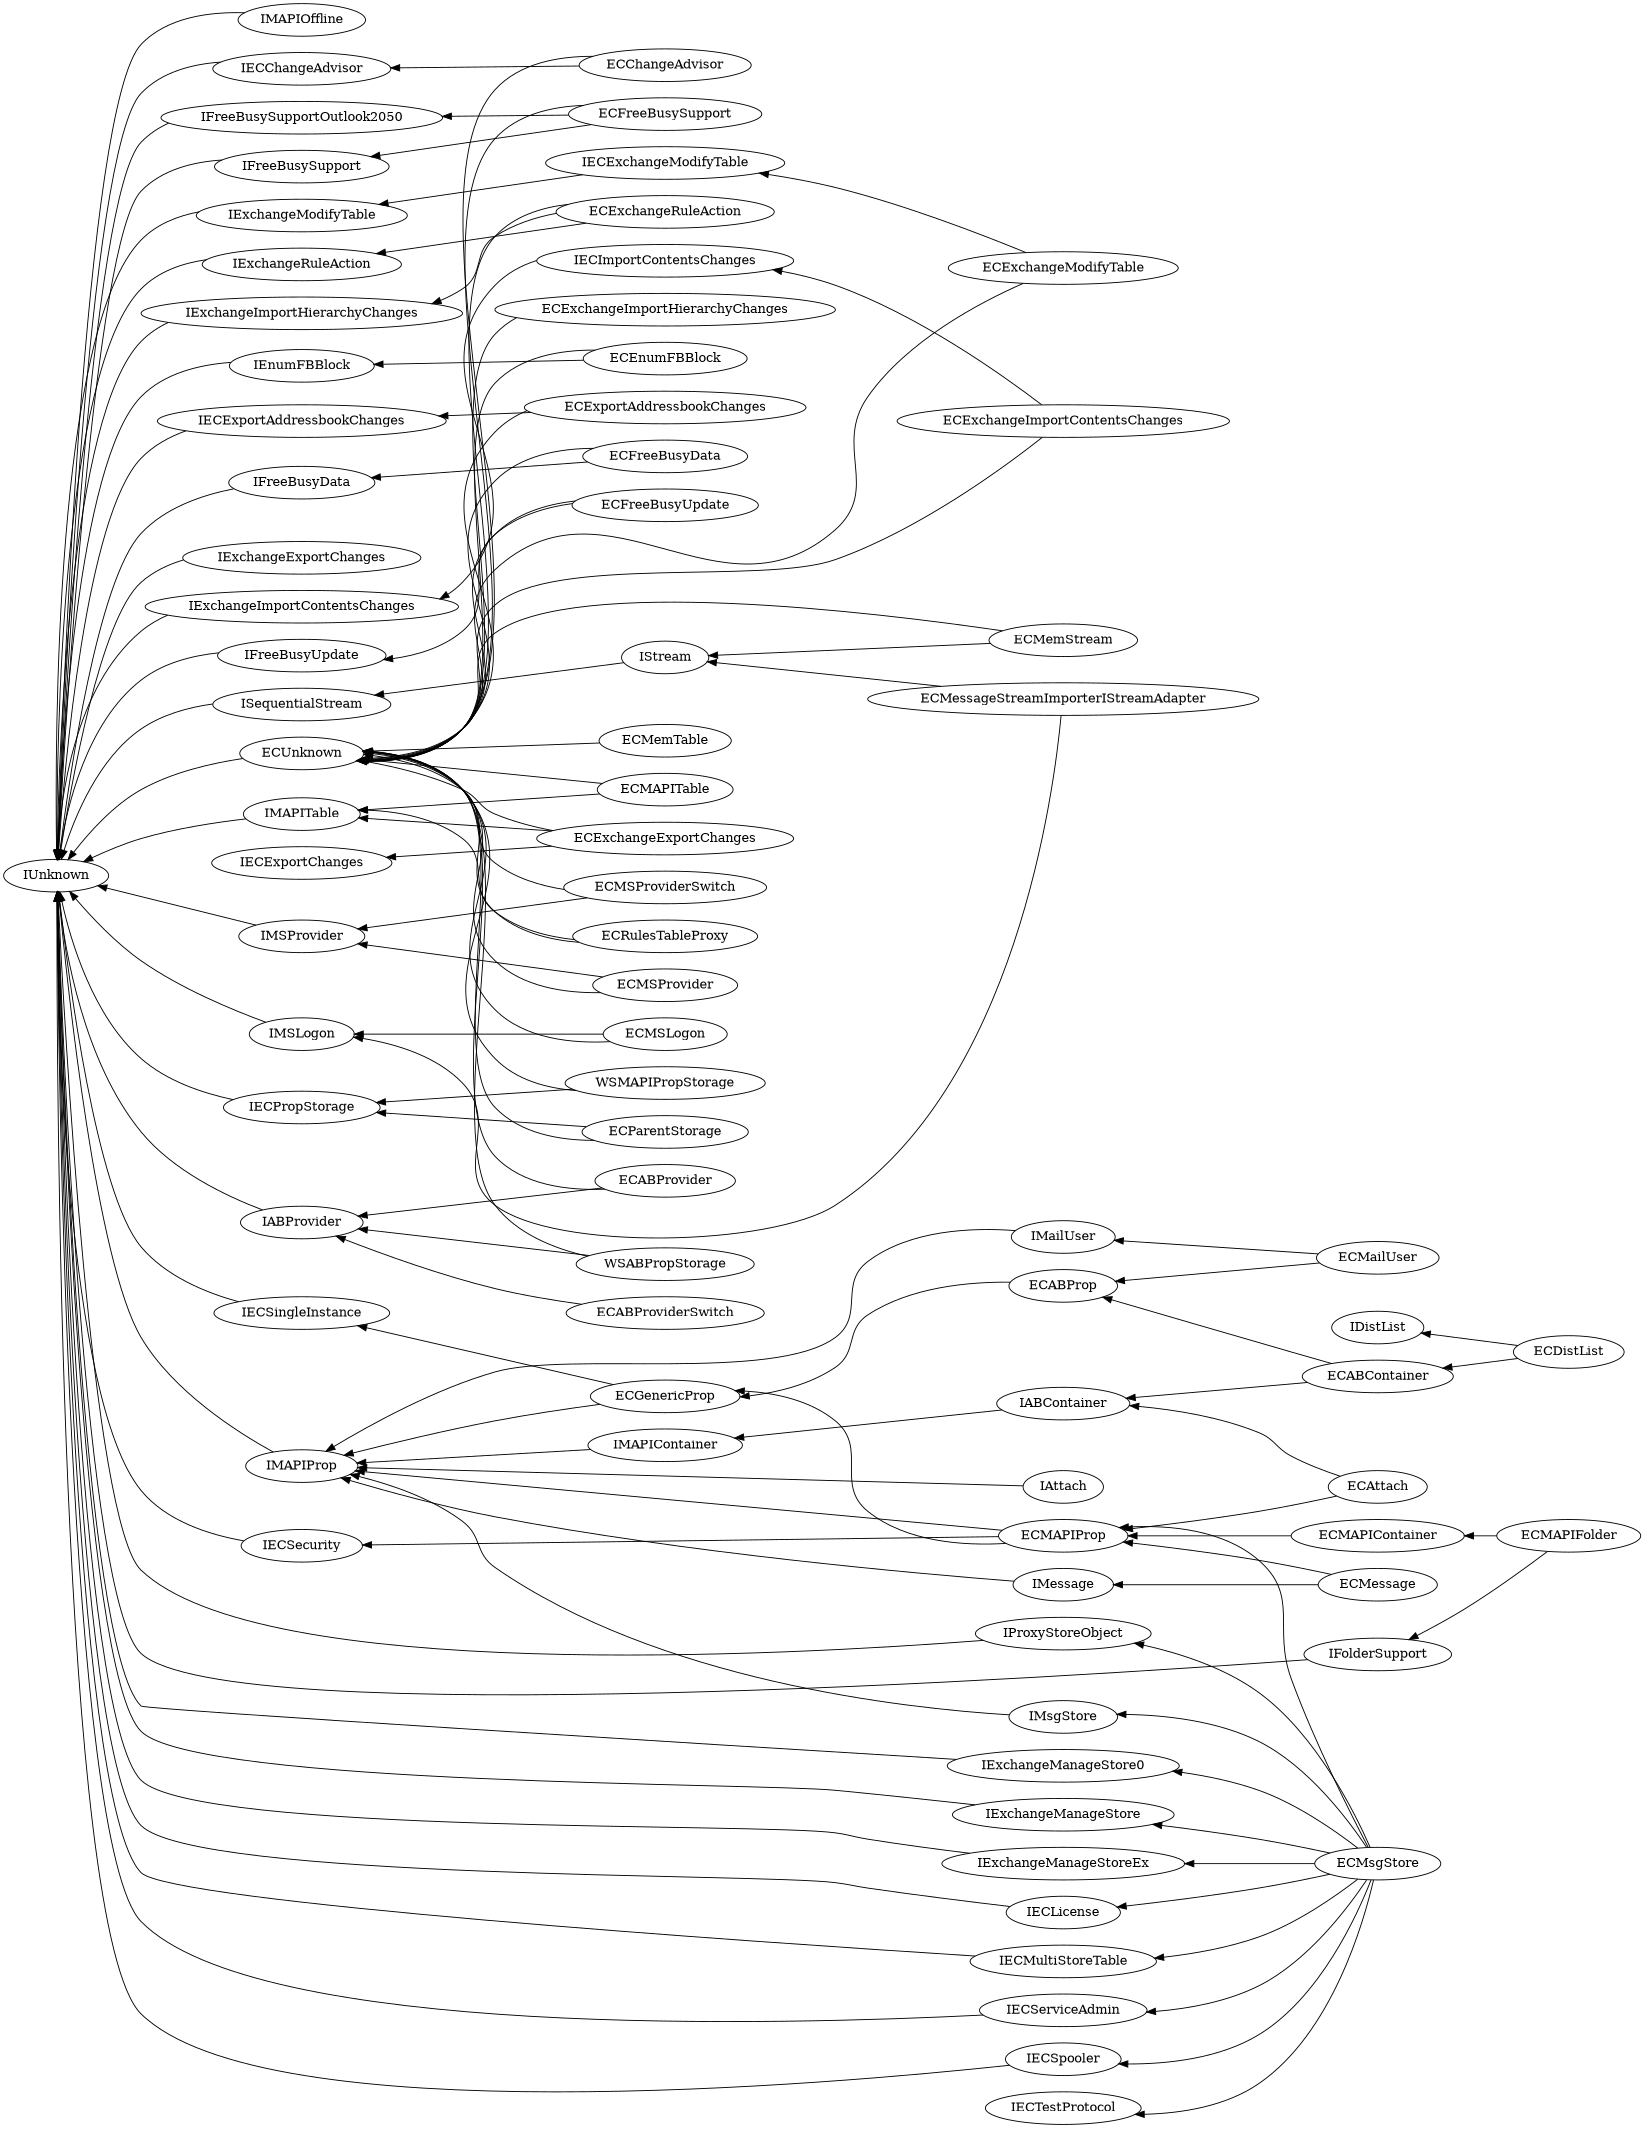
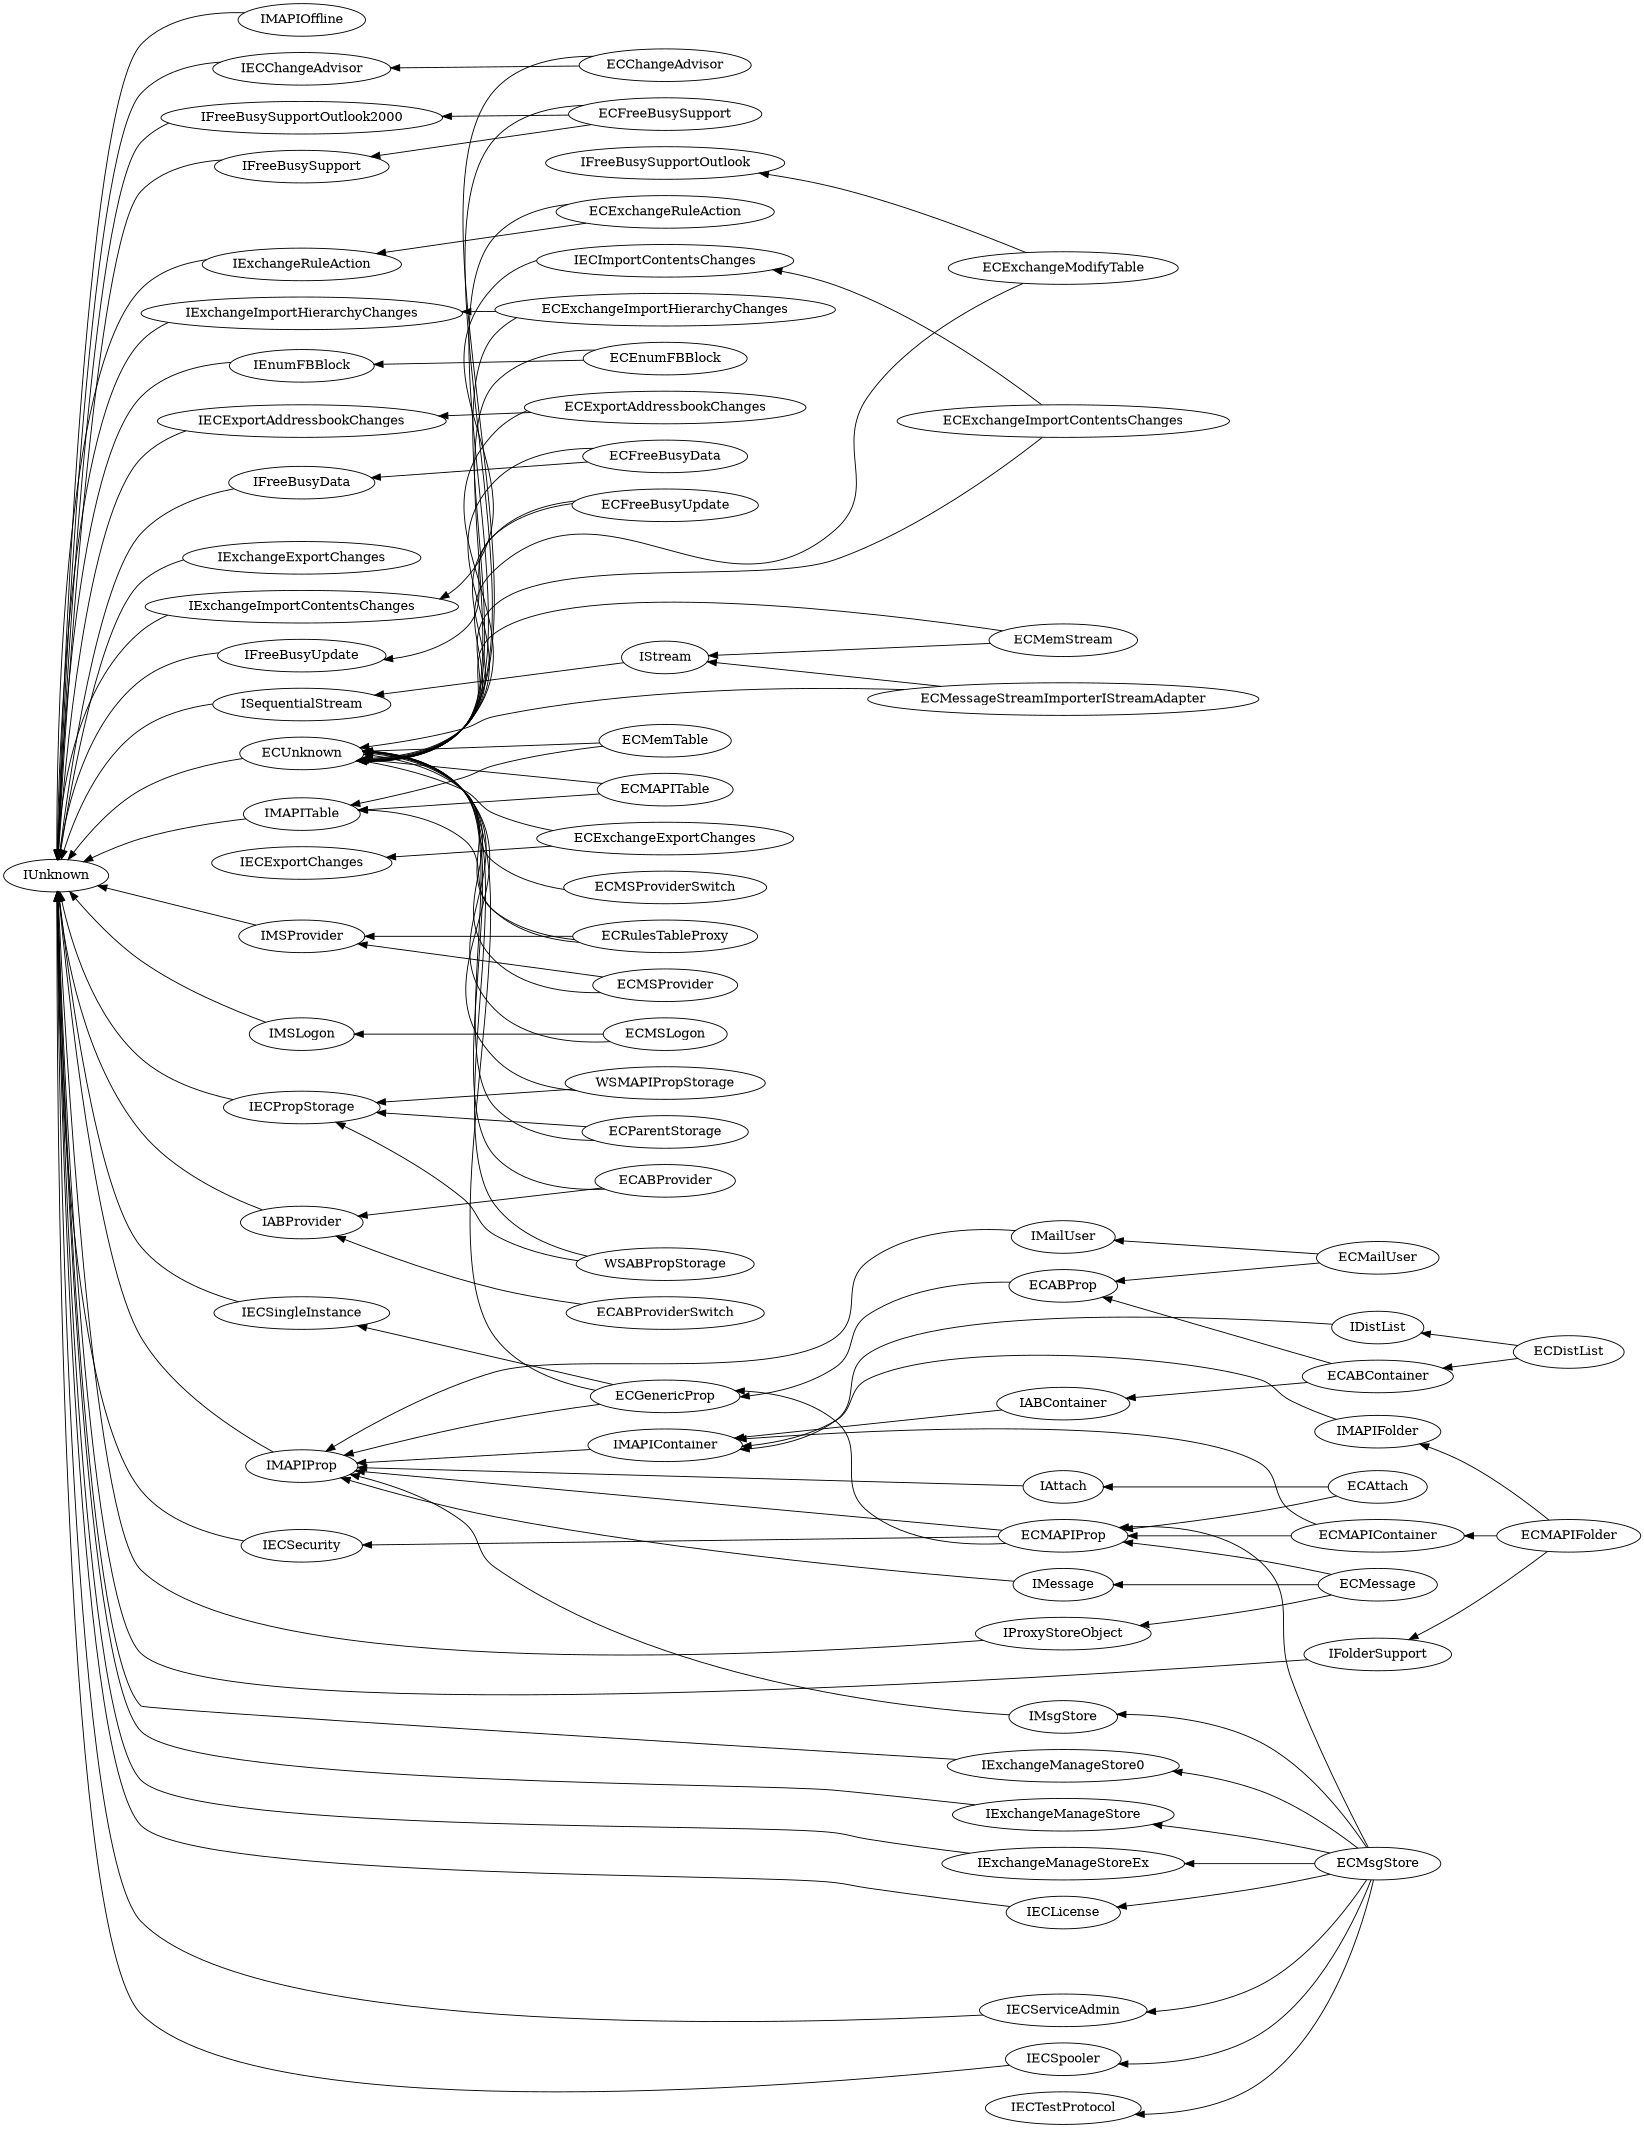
(302, 118) -> (302, 118)
(665, 163) -> (665, 163)
(302, 216) -> none
(487, 244) -> (484, 312)
(460, 825) -> (492, 766)
(466, 914) -> (464, 936)
none -> (485, 1013)
(818, 1213) -> (634, 697)
(479, 1243) -> (462, 1198)
none -> (1014, 1321)
(1245, 1427) -> (1220, 1487)
none -> (1048, 1430)
none -> (1378, 1432)
(1284, 1715) -> (1240, 1612)
(1063, 1961) -> none
